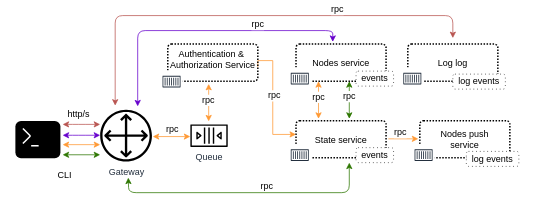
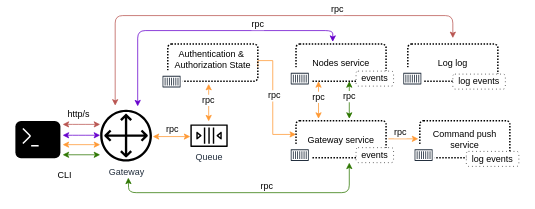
(212, 54) -> (212, 54)
(464, 134) -> (464, 134)
(341, 139) -> (341, 139)
